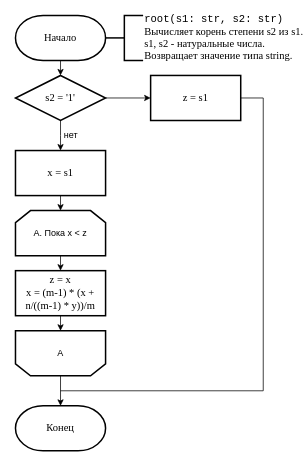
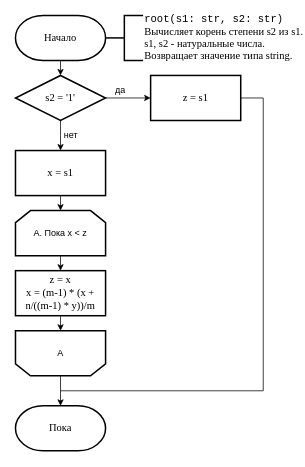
none -> (120, 90)
(60, 428) -> (60, 428)
